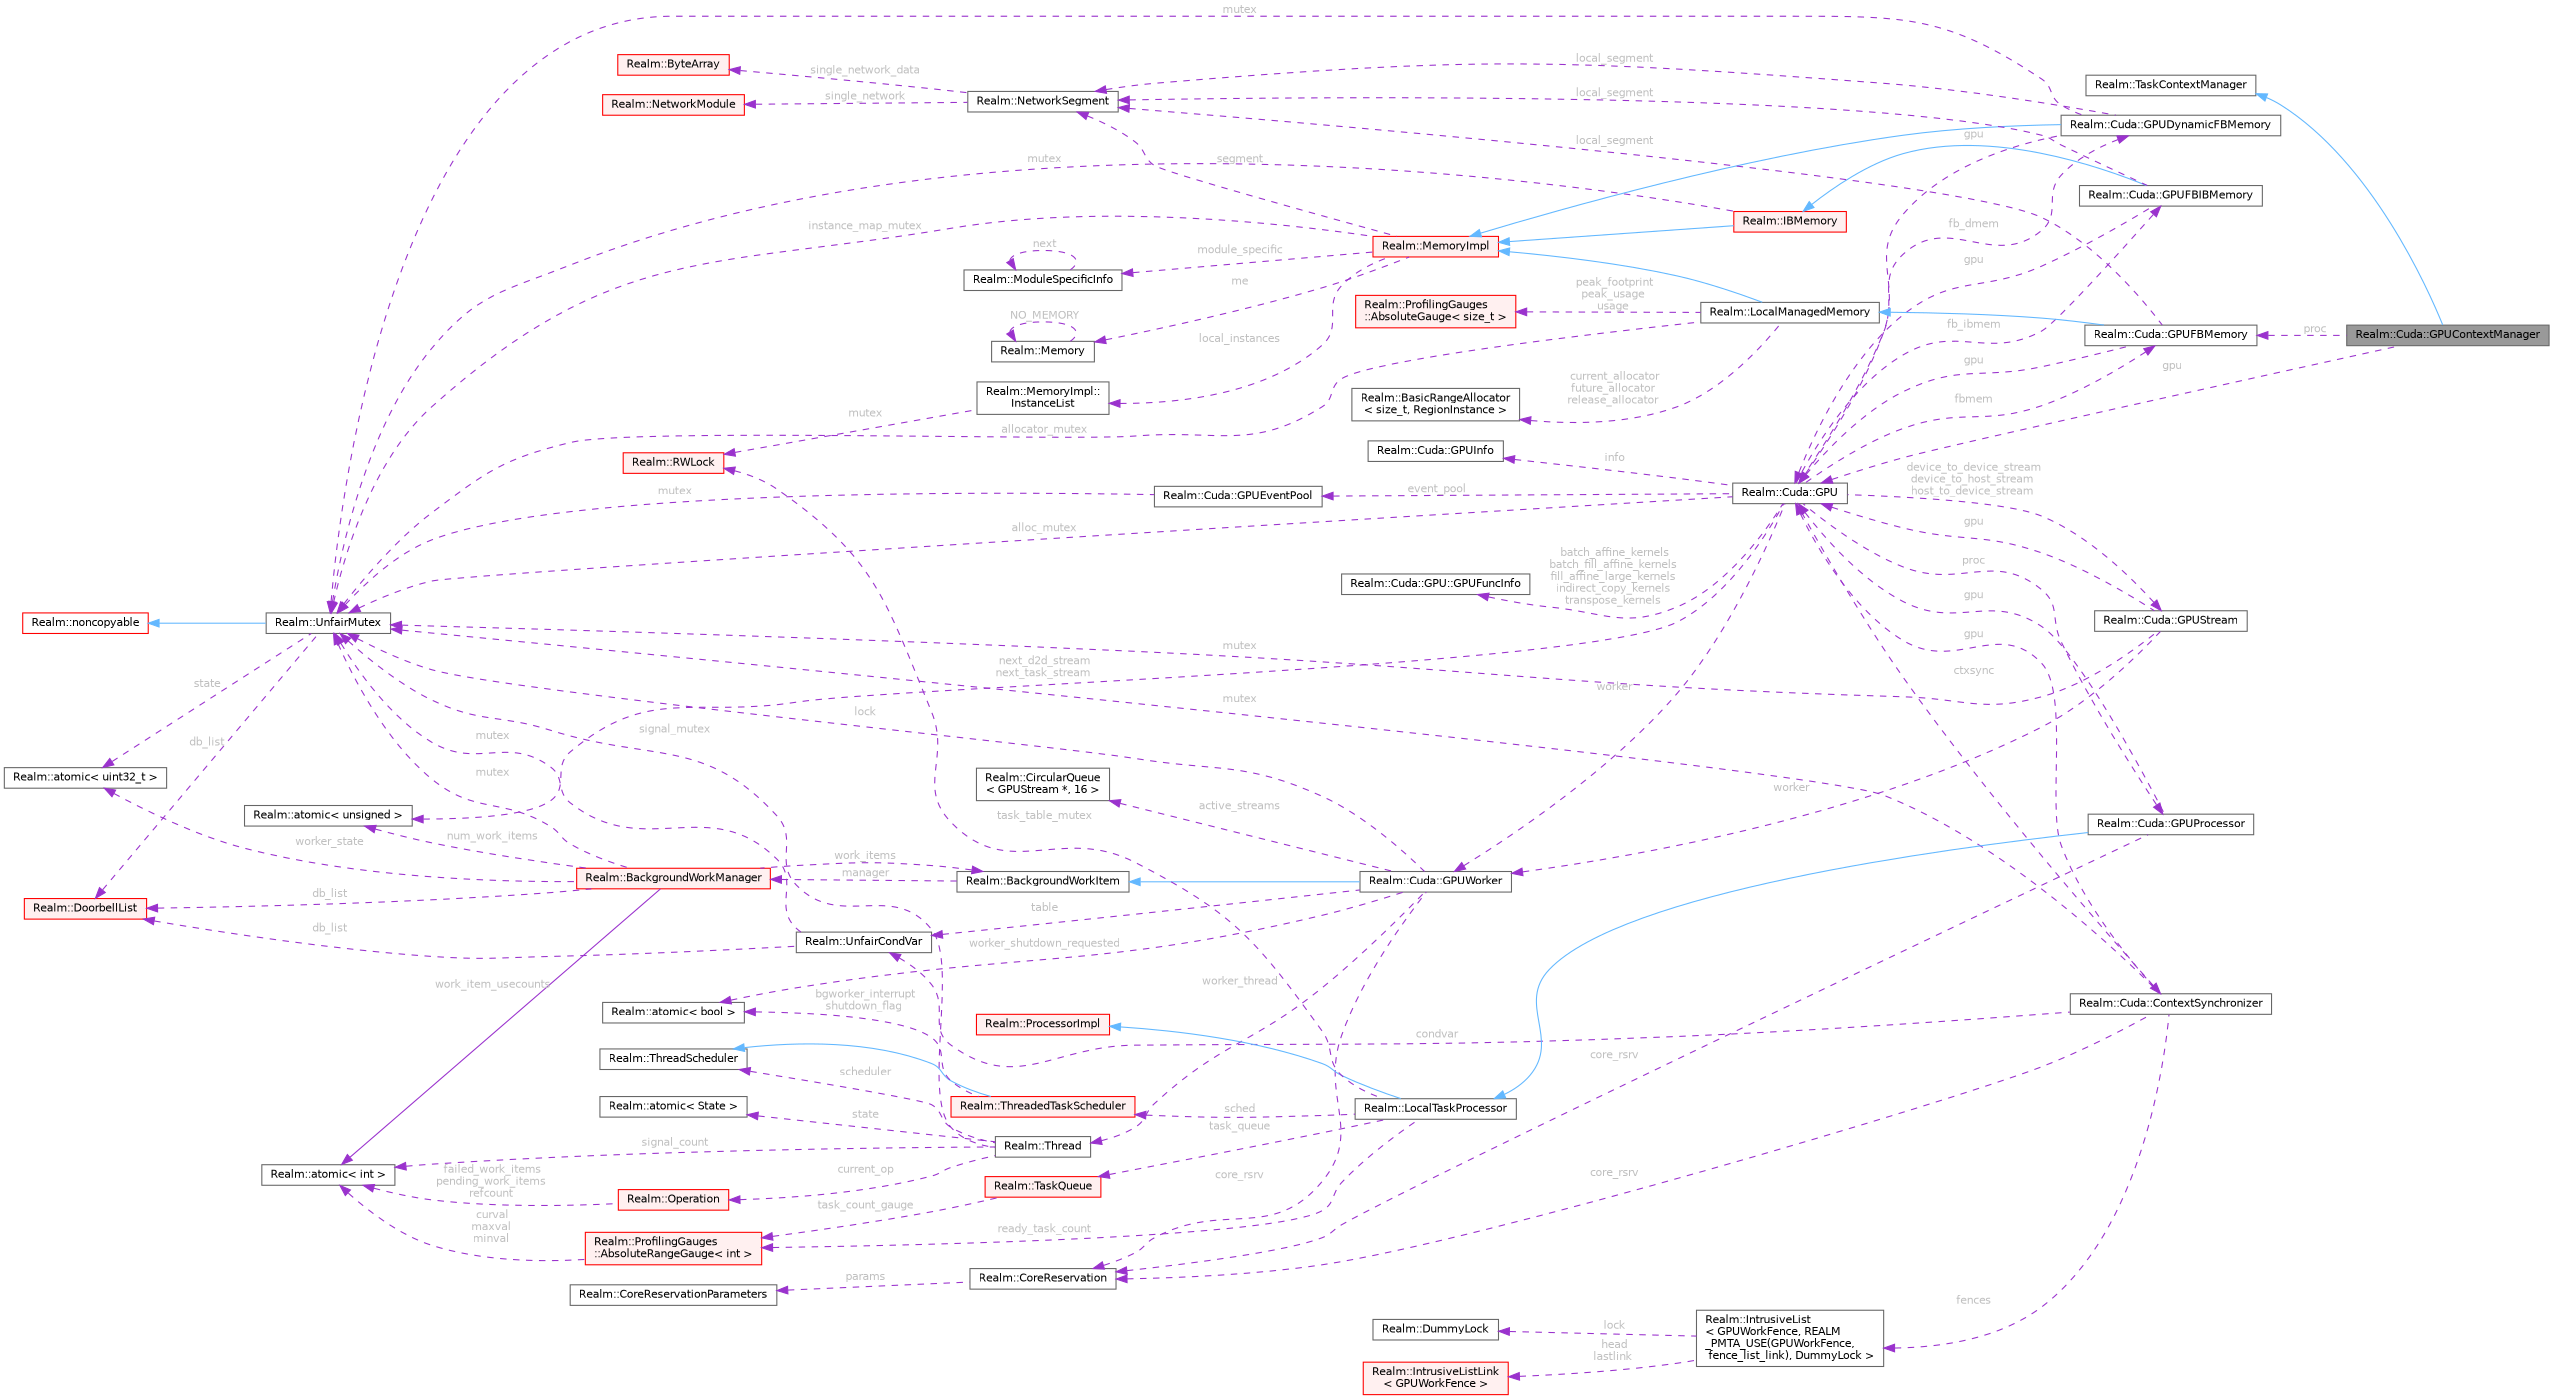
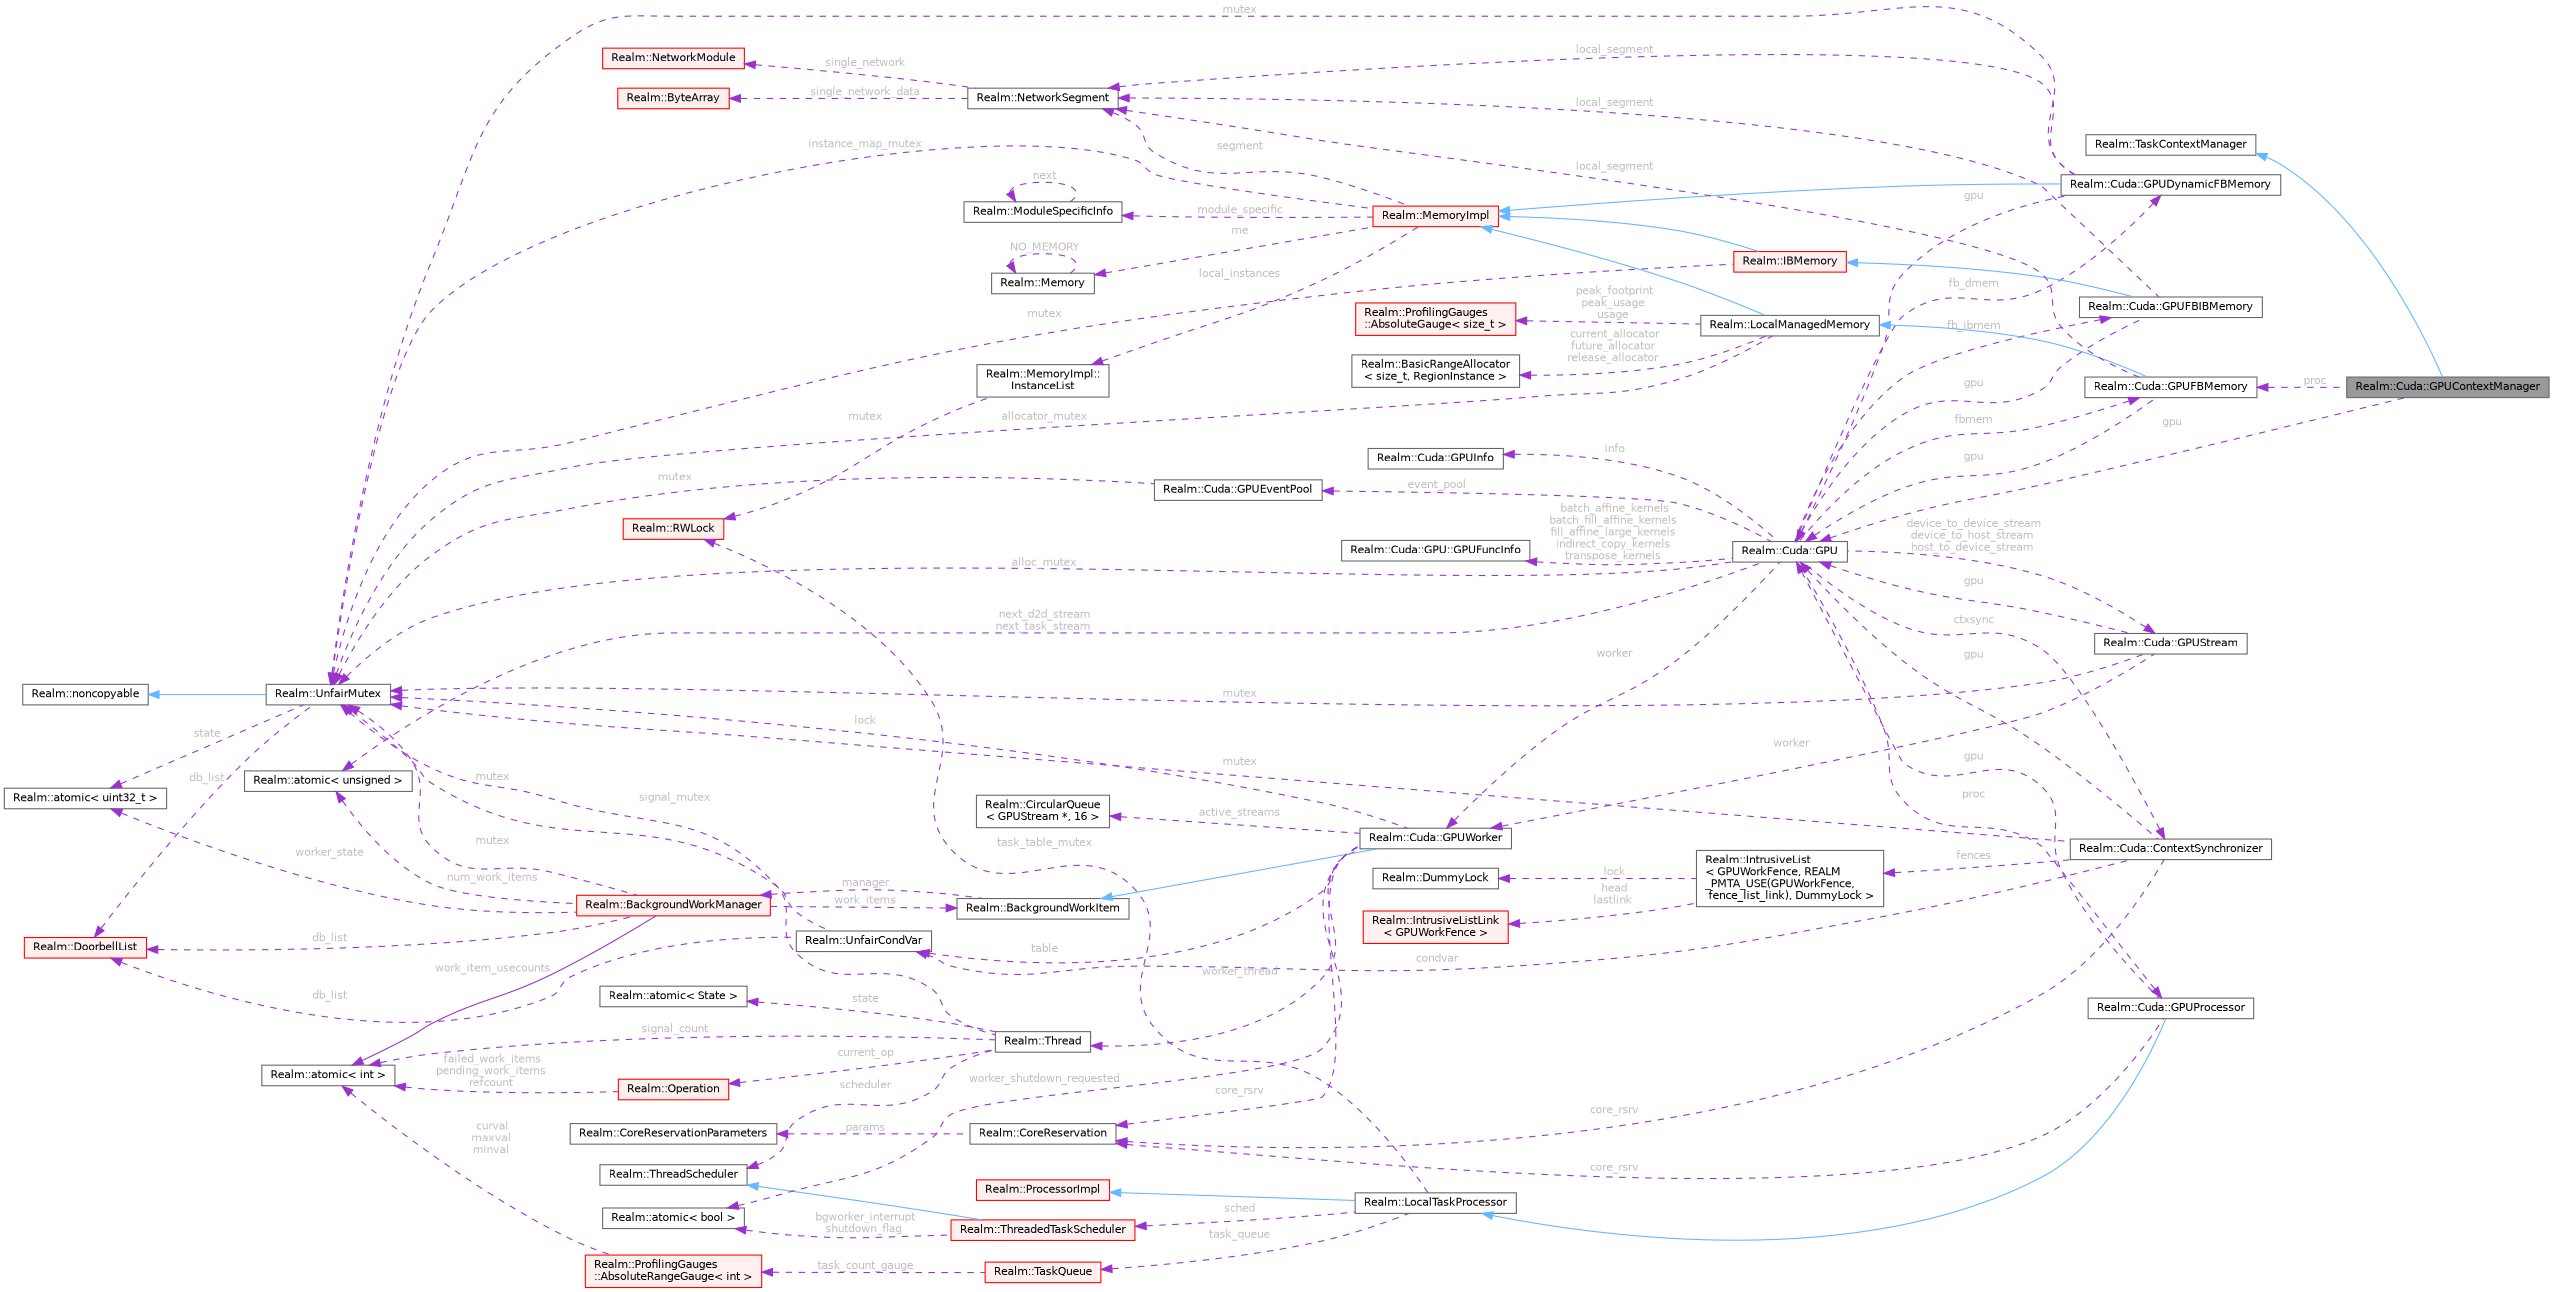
(85, 623) -> (85, 695)
(1116, 1237) -> none
